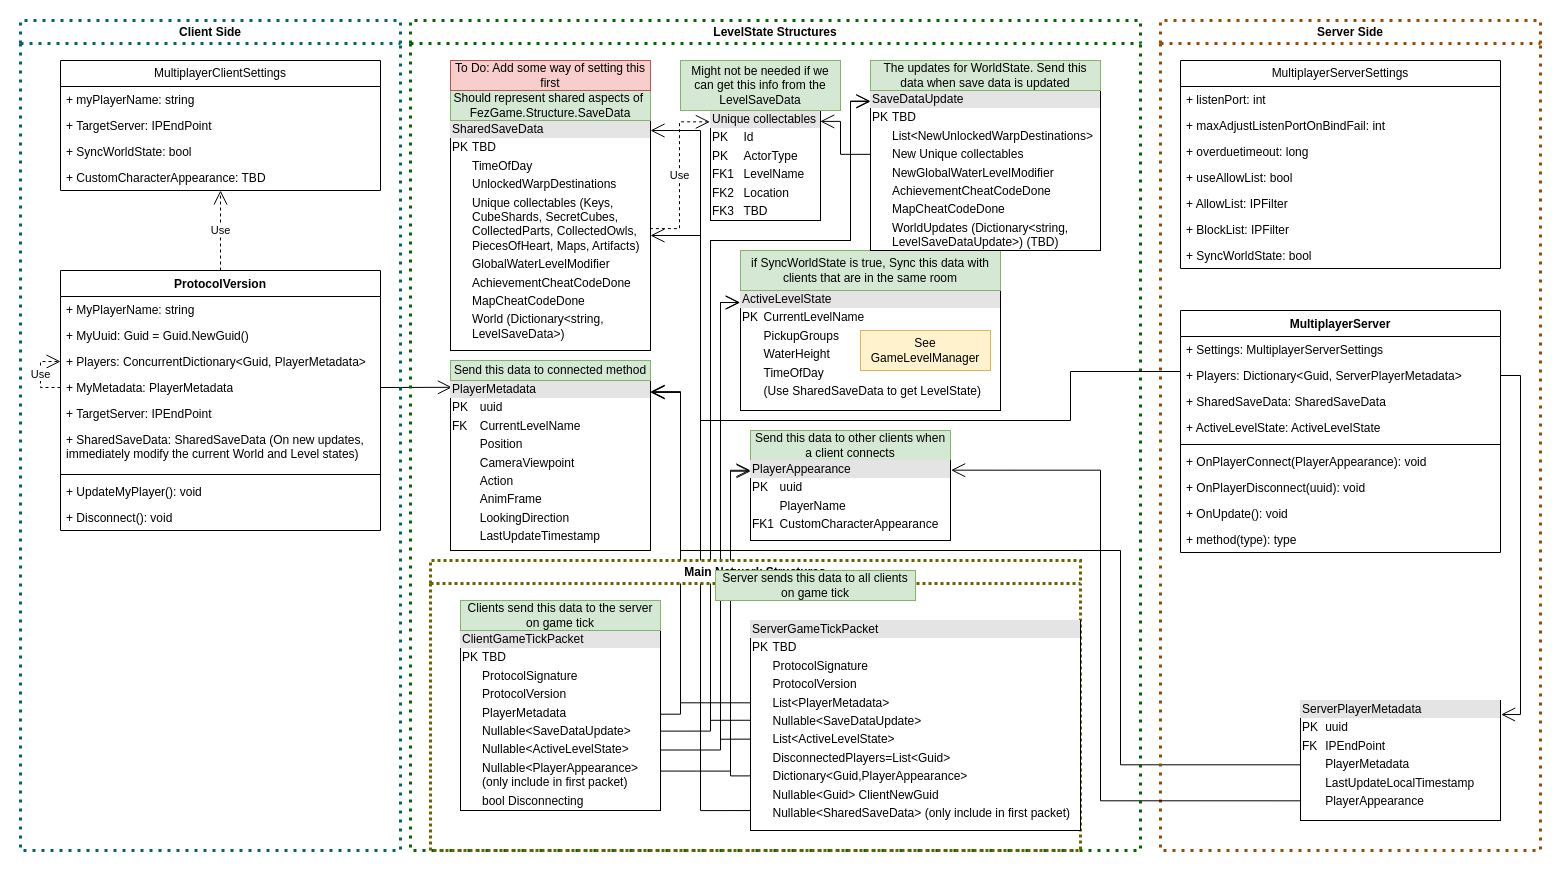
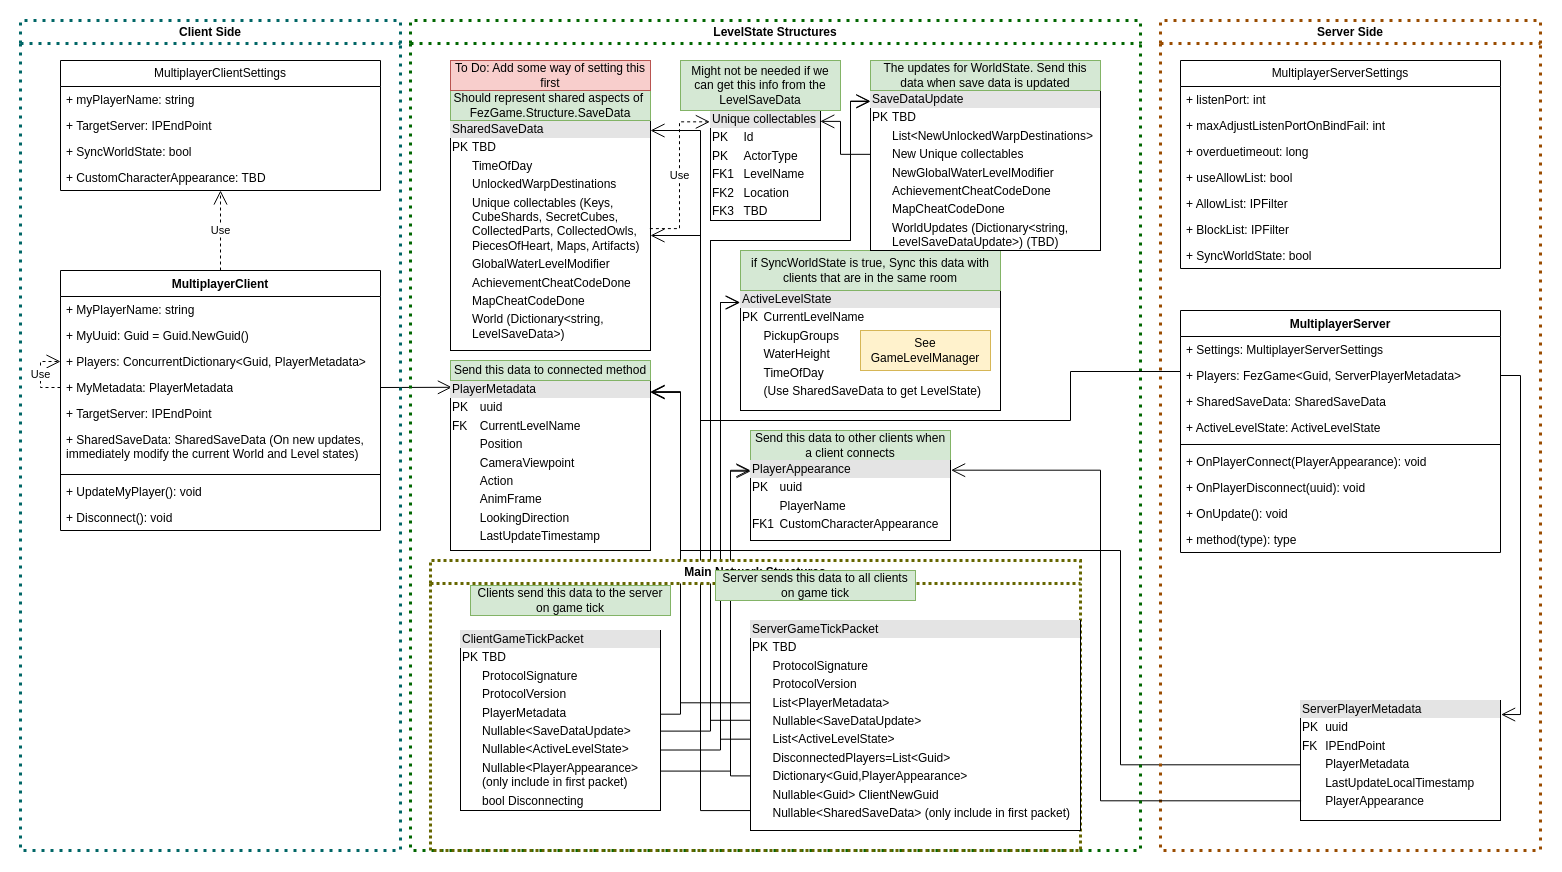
(221, 285) -> (221, 285)
(1336, 377) -> (1329, 377)
(561, 616) -> (571, 601)
